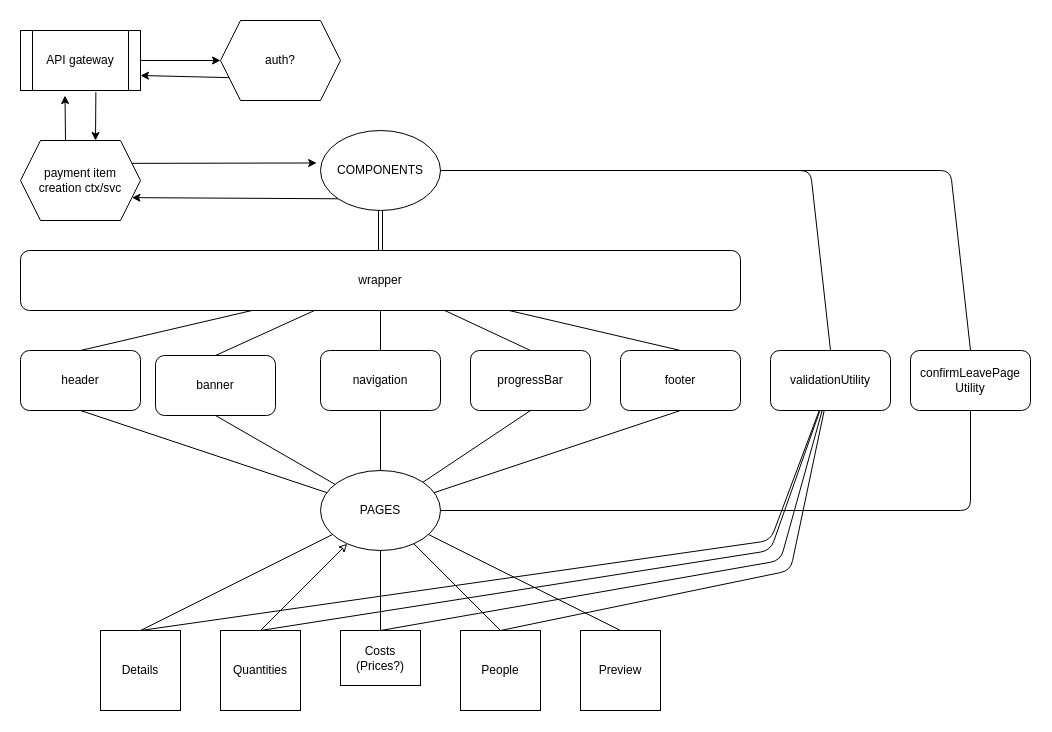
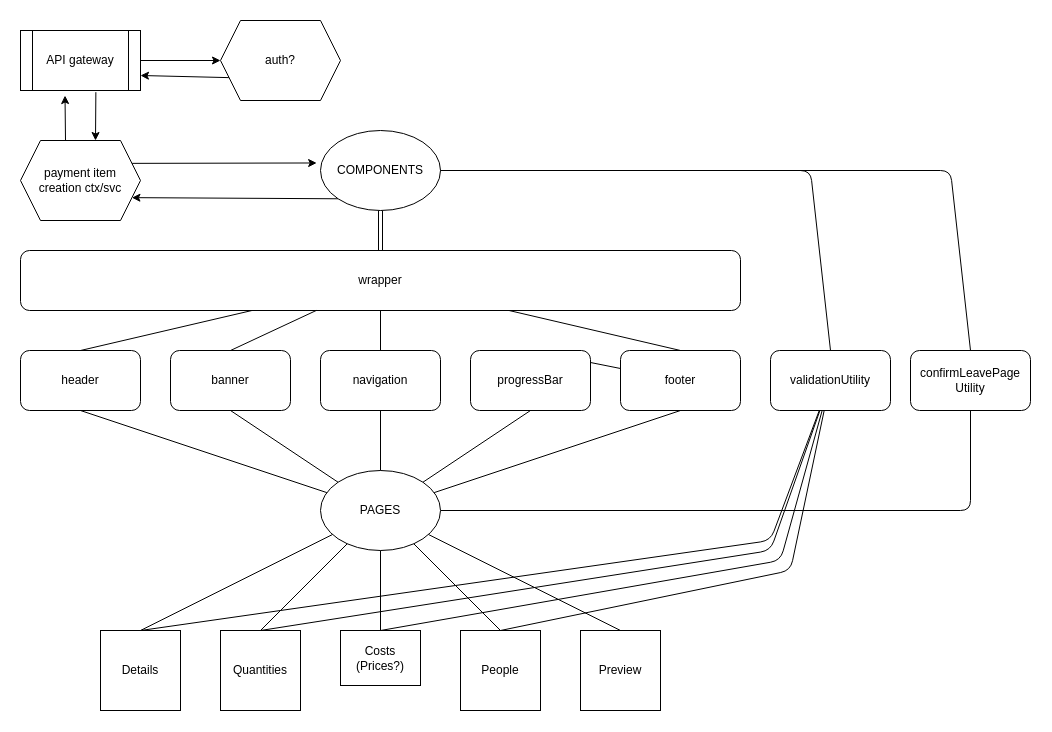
(488, 331) -> (605, 365)
(216, 386) -> (231, 381)
(341, 550) -> (344, 547)
